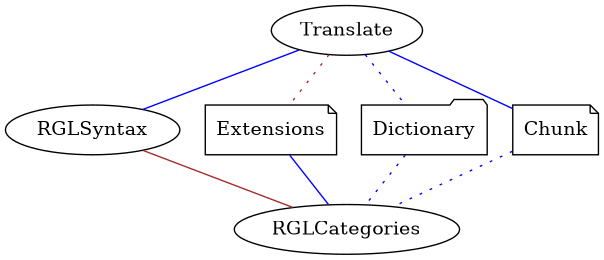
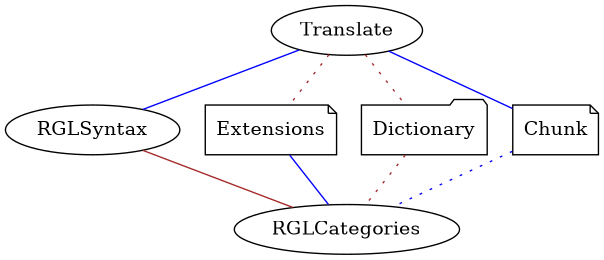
(385, 80) -> (385, 80)
(386, 180) -> (386, 180)
